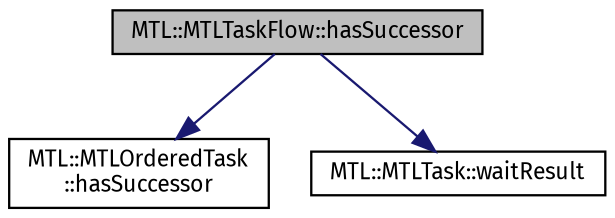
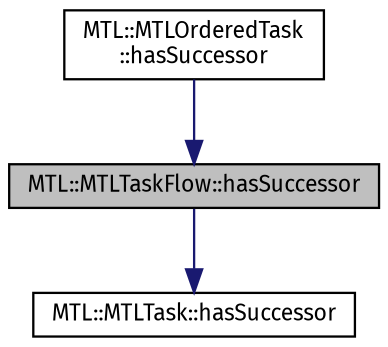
(234, 89) -> (194, 110)
(458, 173) -> (194, 315)
